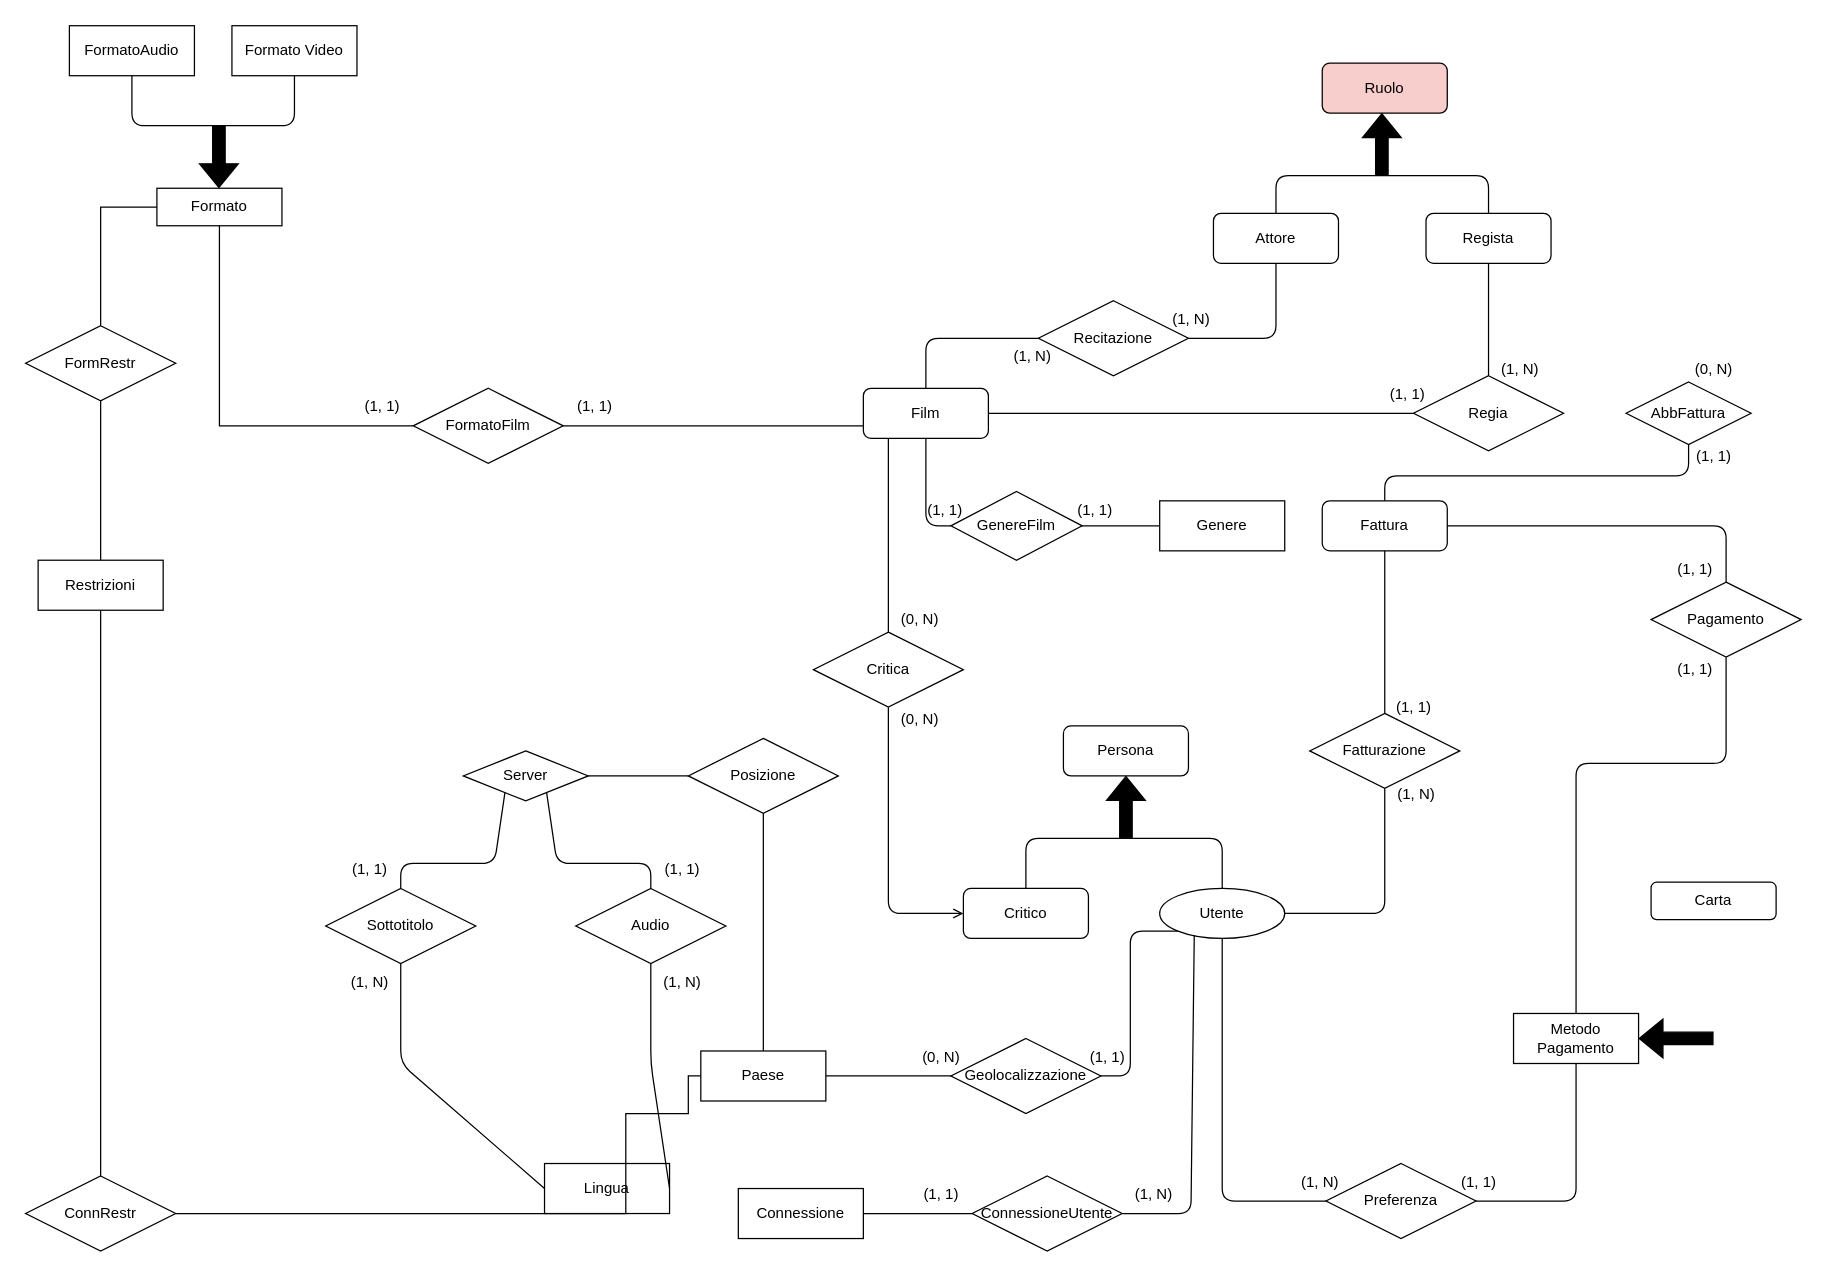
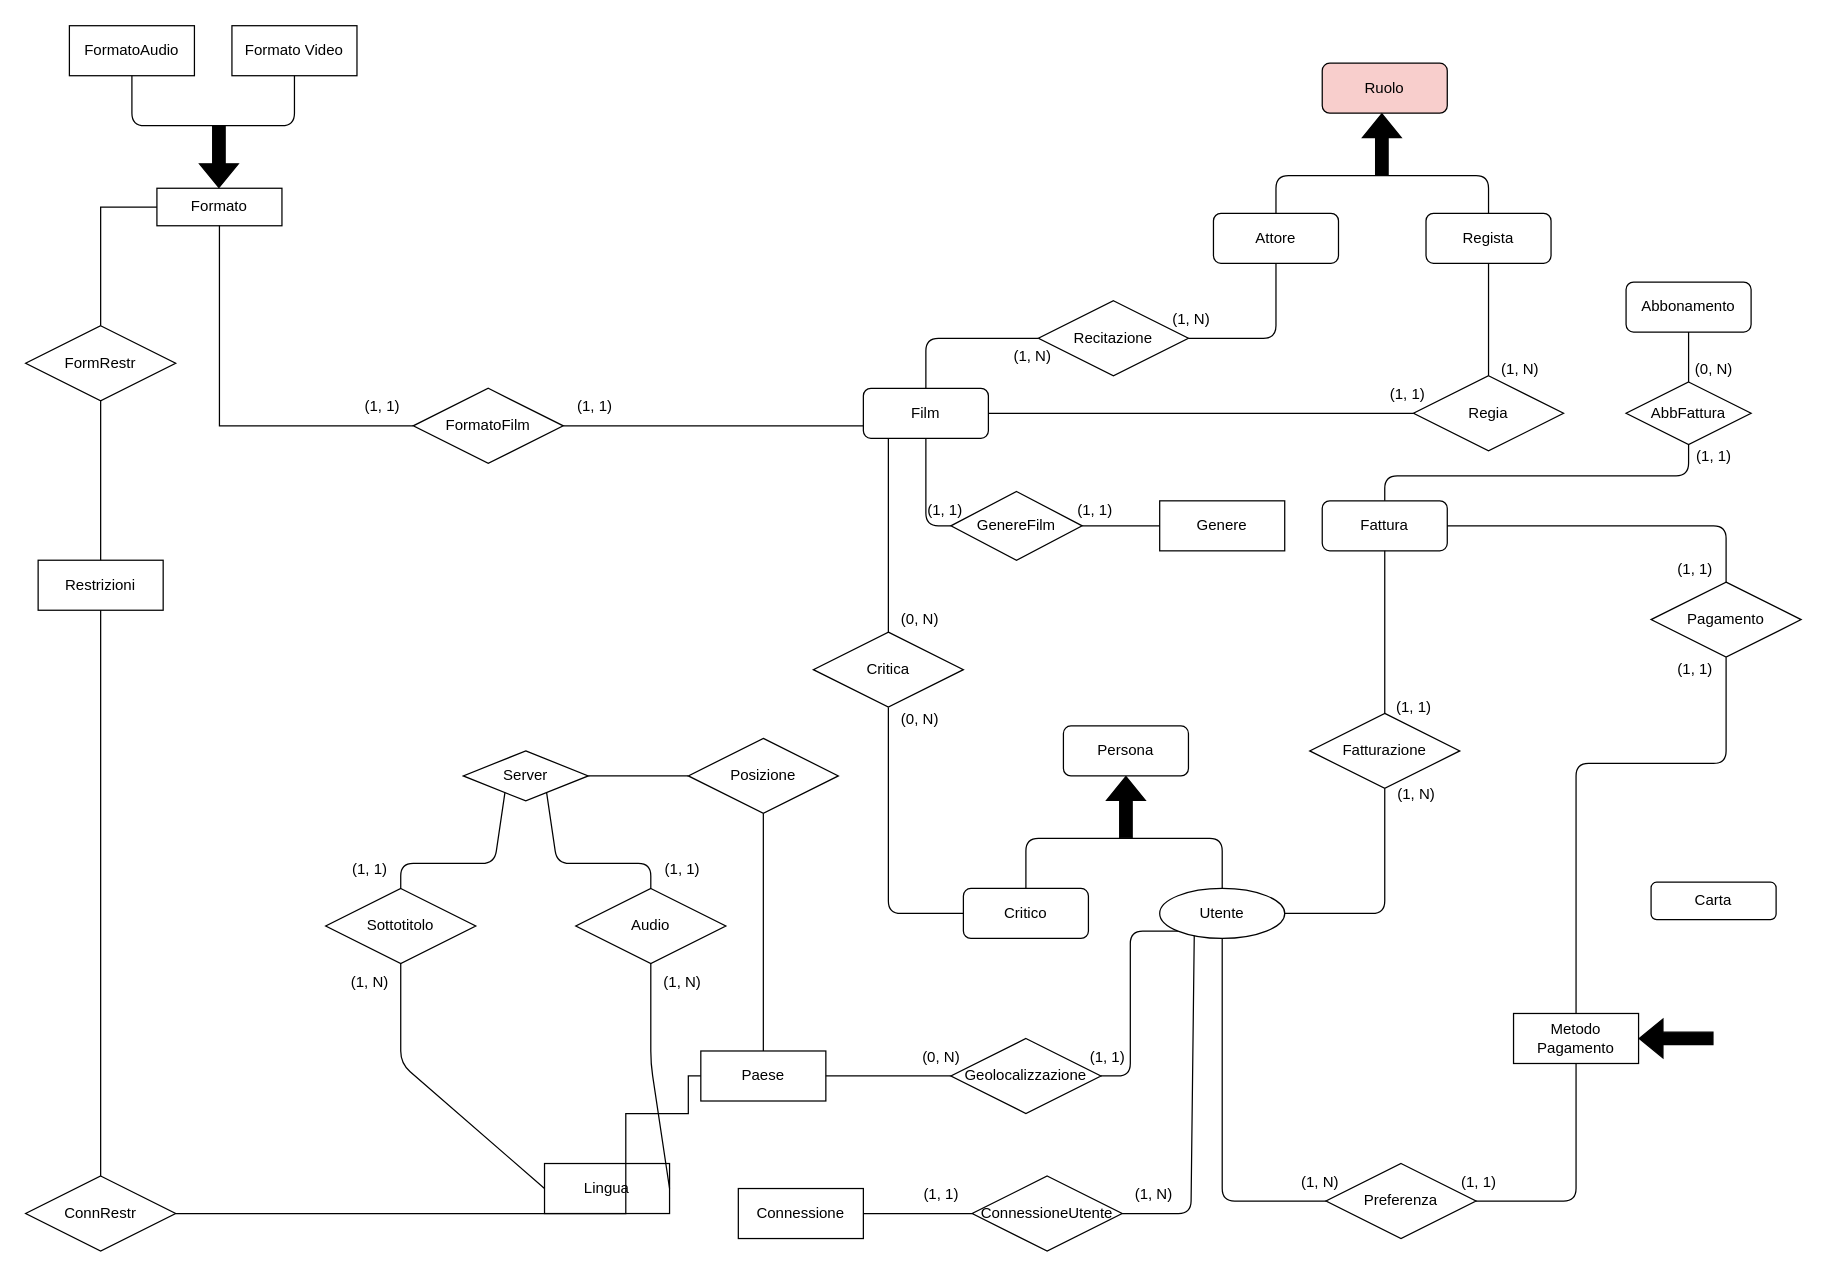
none -> (1688, 307)
none -> (1688, 357)
(957, 913) -> (958, 913)
